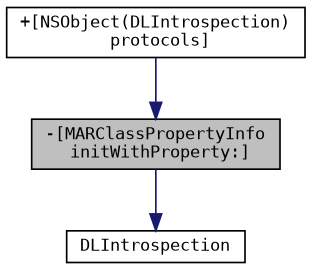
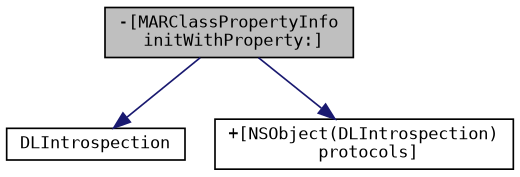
(156, 80) -> (290, 83)
